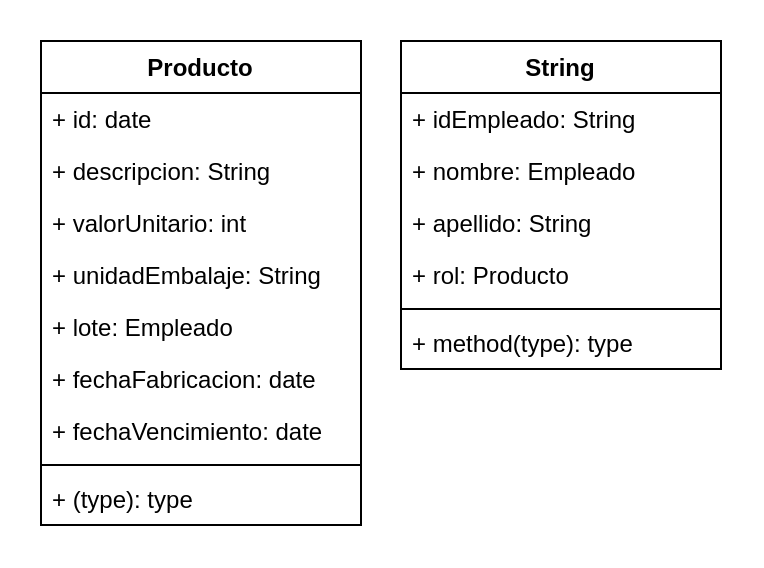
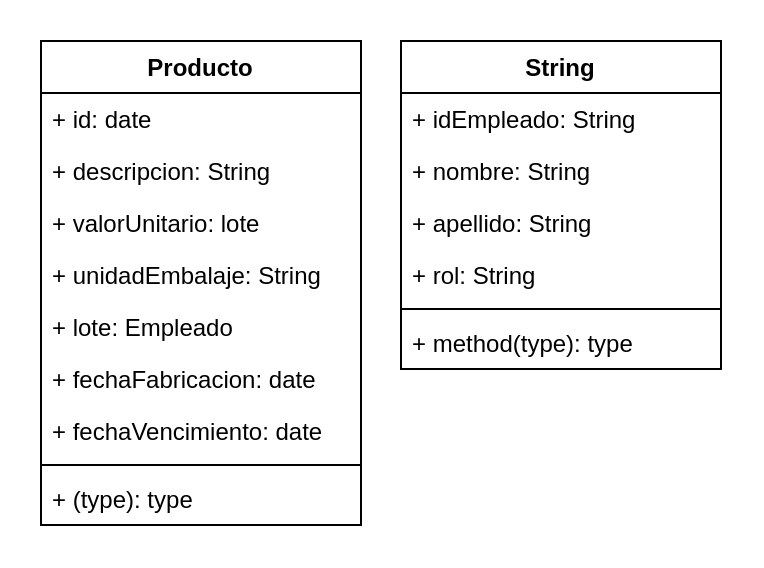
(520, 172) -> (507, 172)
(165, 224) -> (171, 224)
(500, 276) -> (484, 276)
